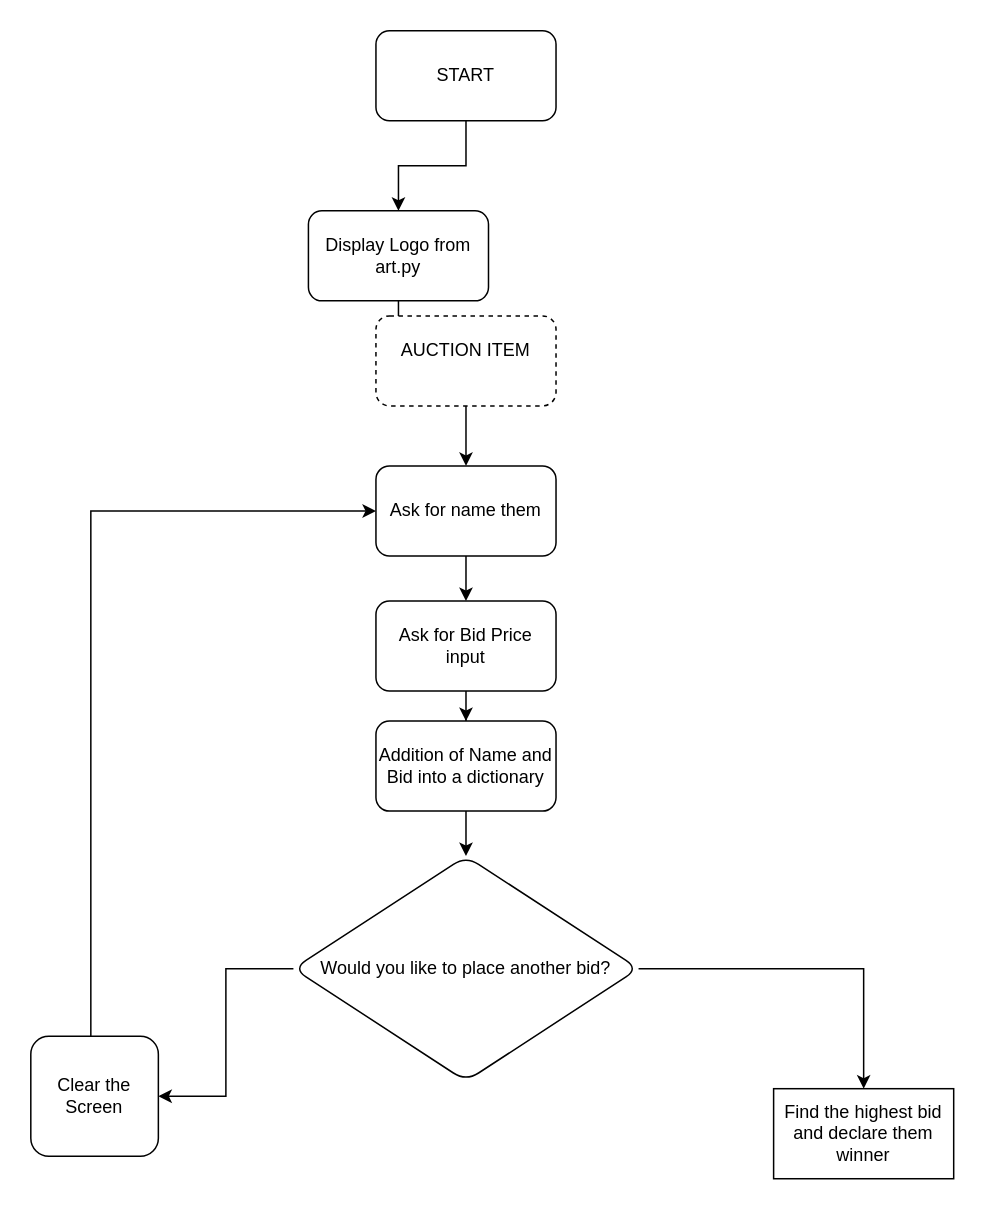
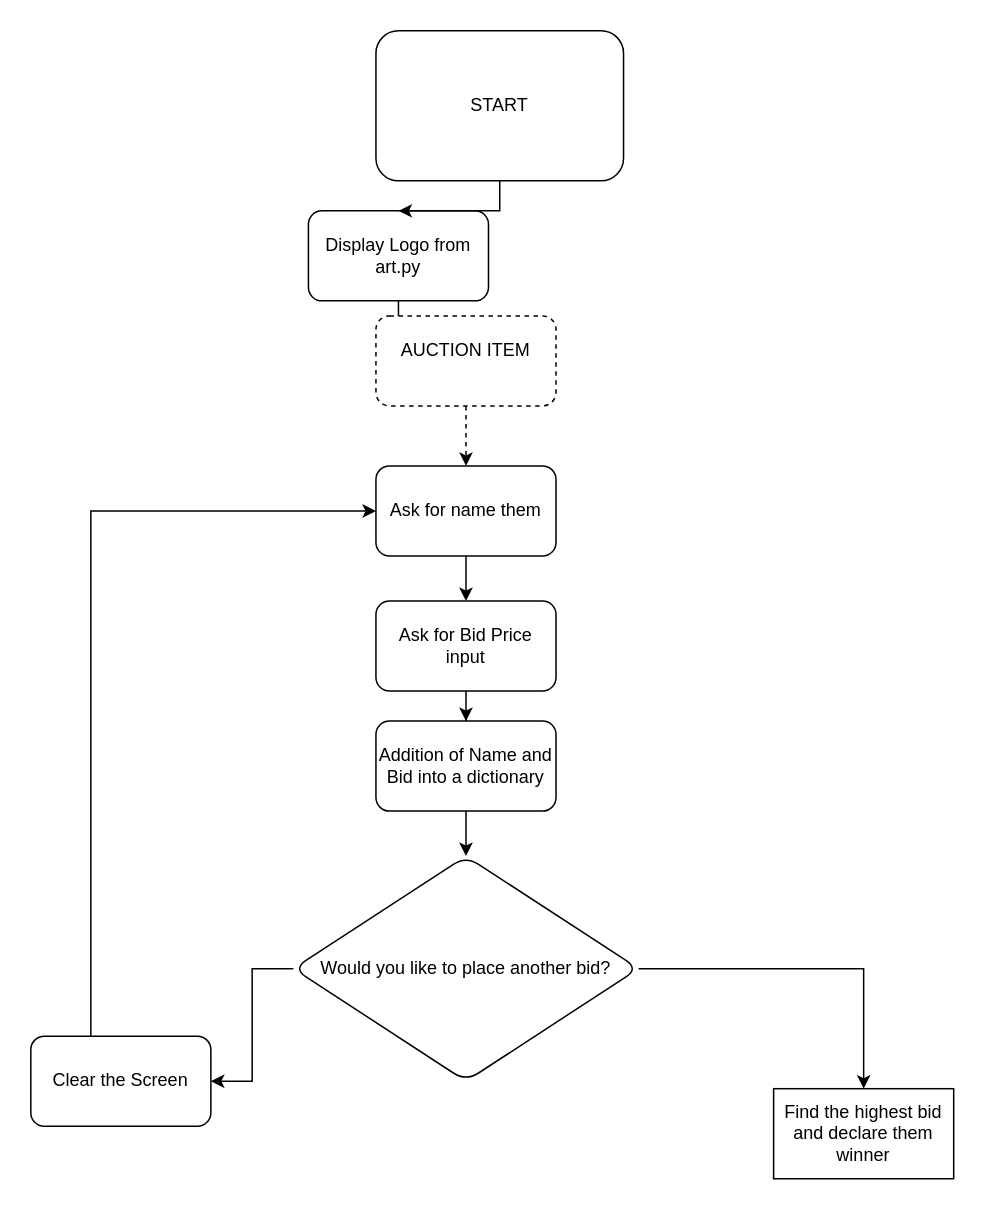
(466, 76) -> (500, 106)
(466, 430) -> (466, 430)
(95, 1096) -> (121, 1081)
